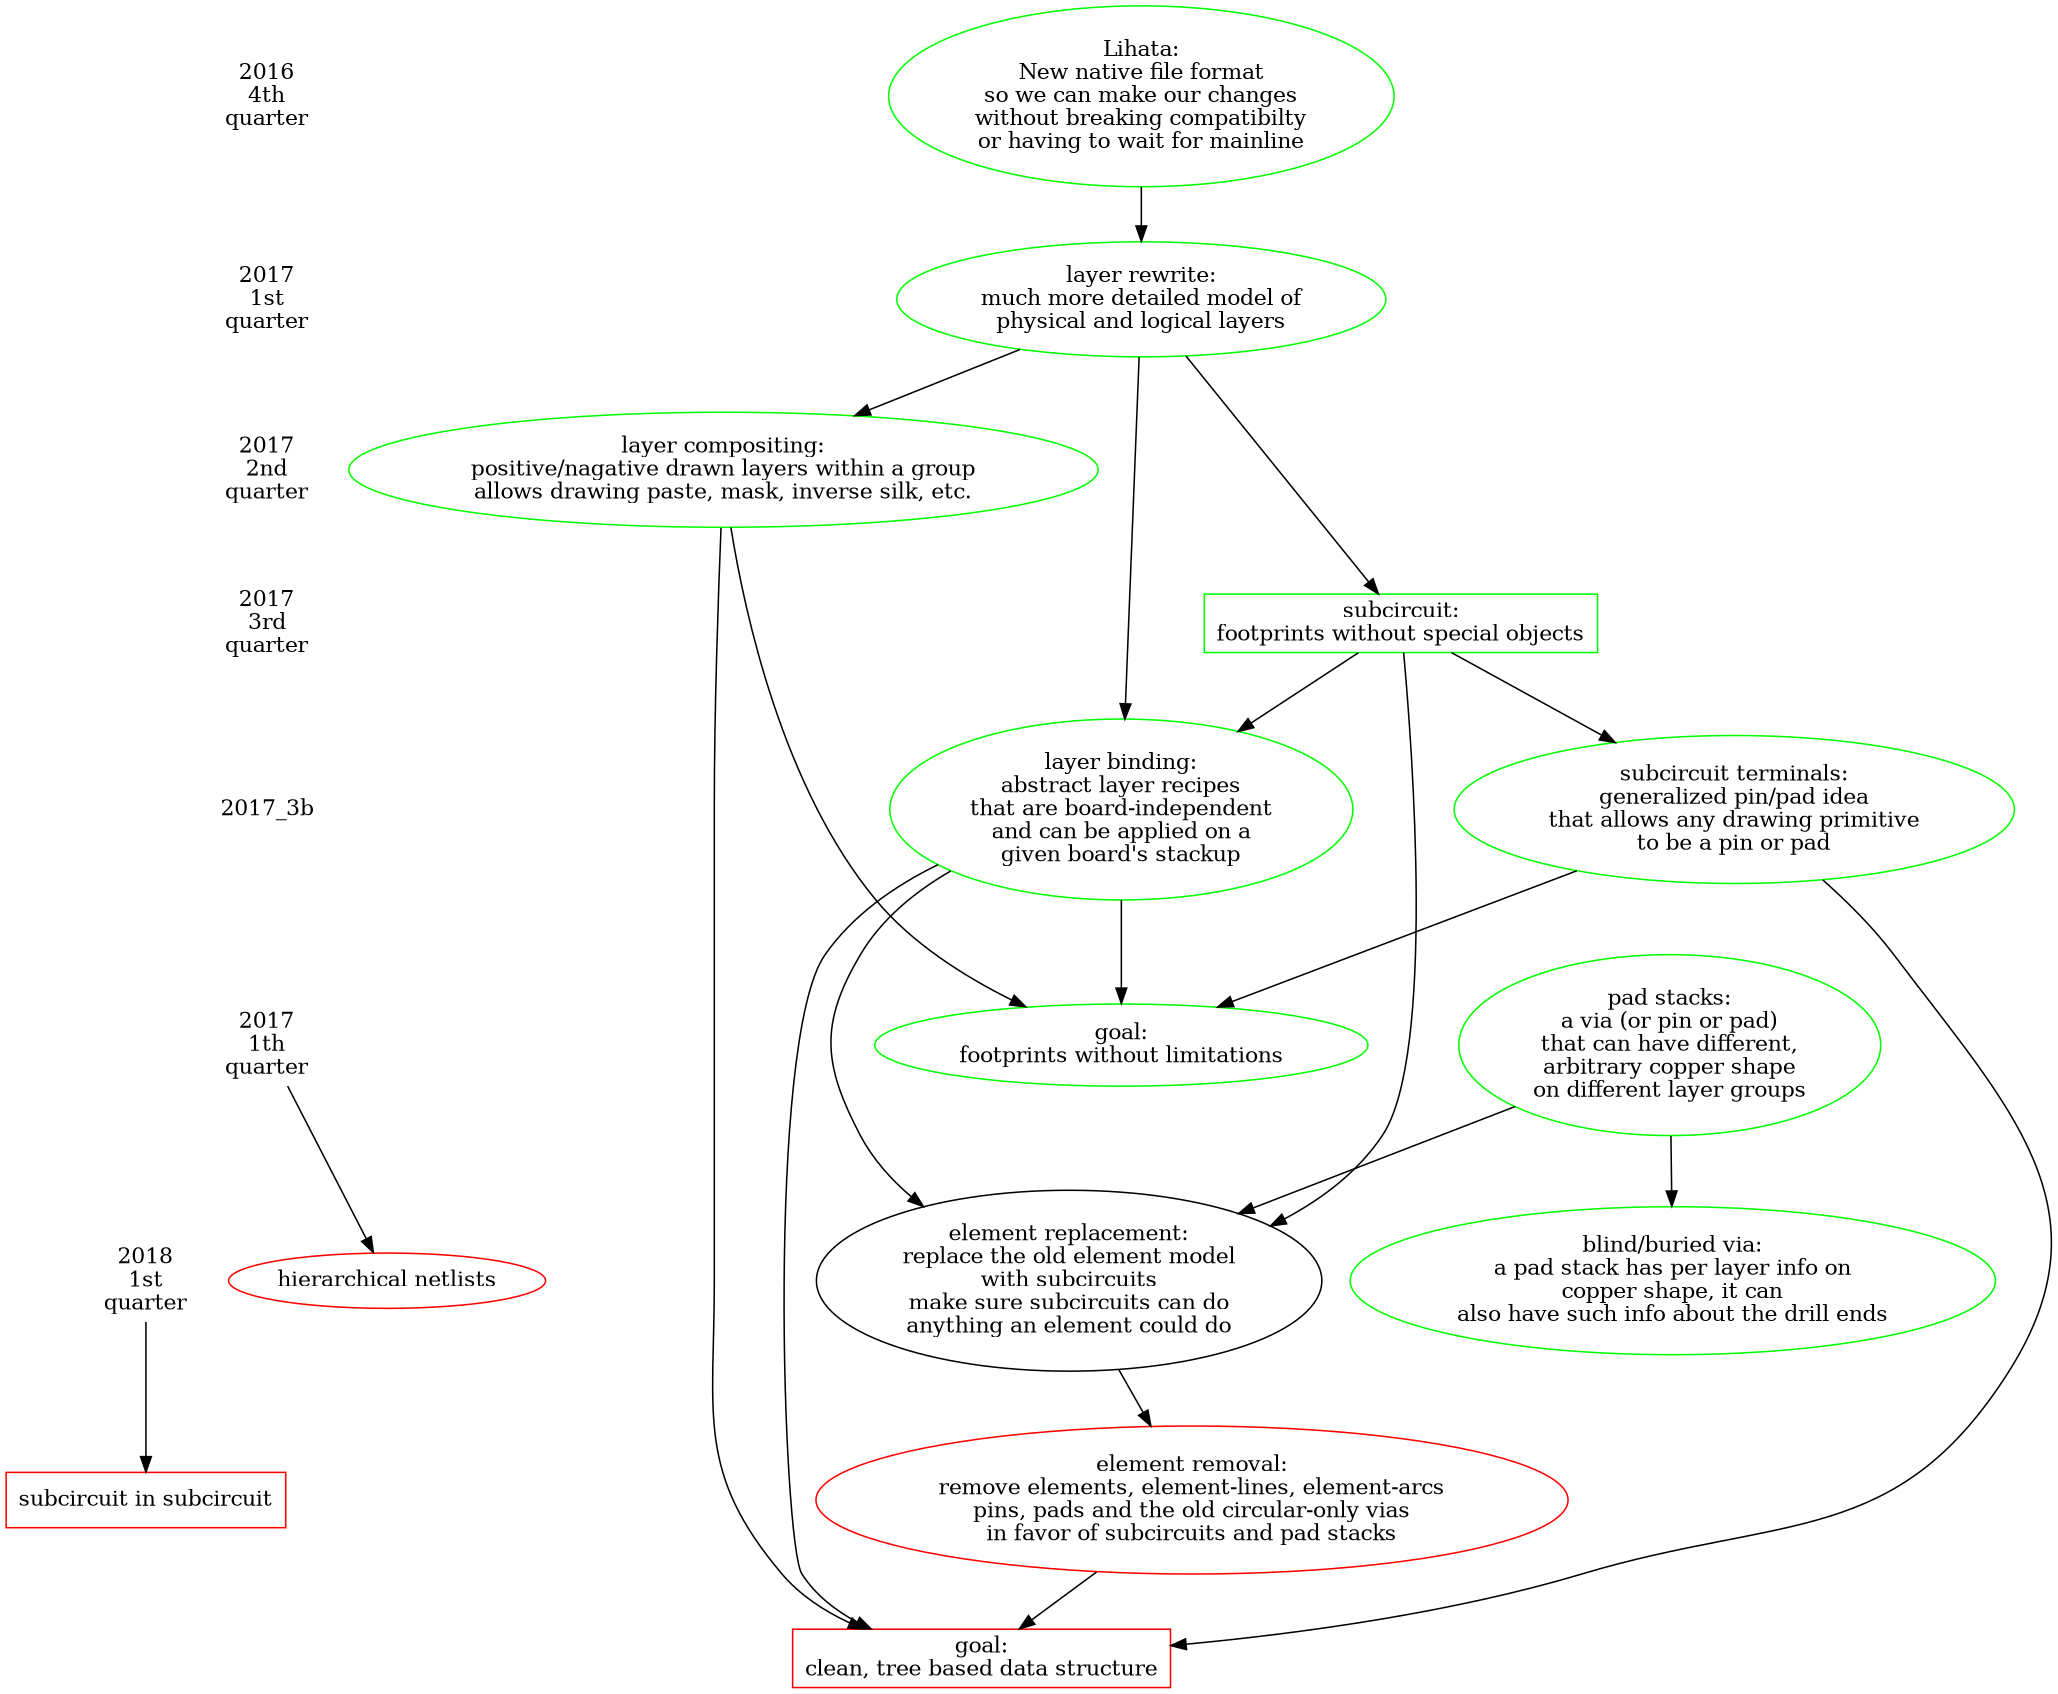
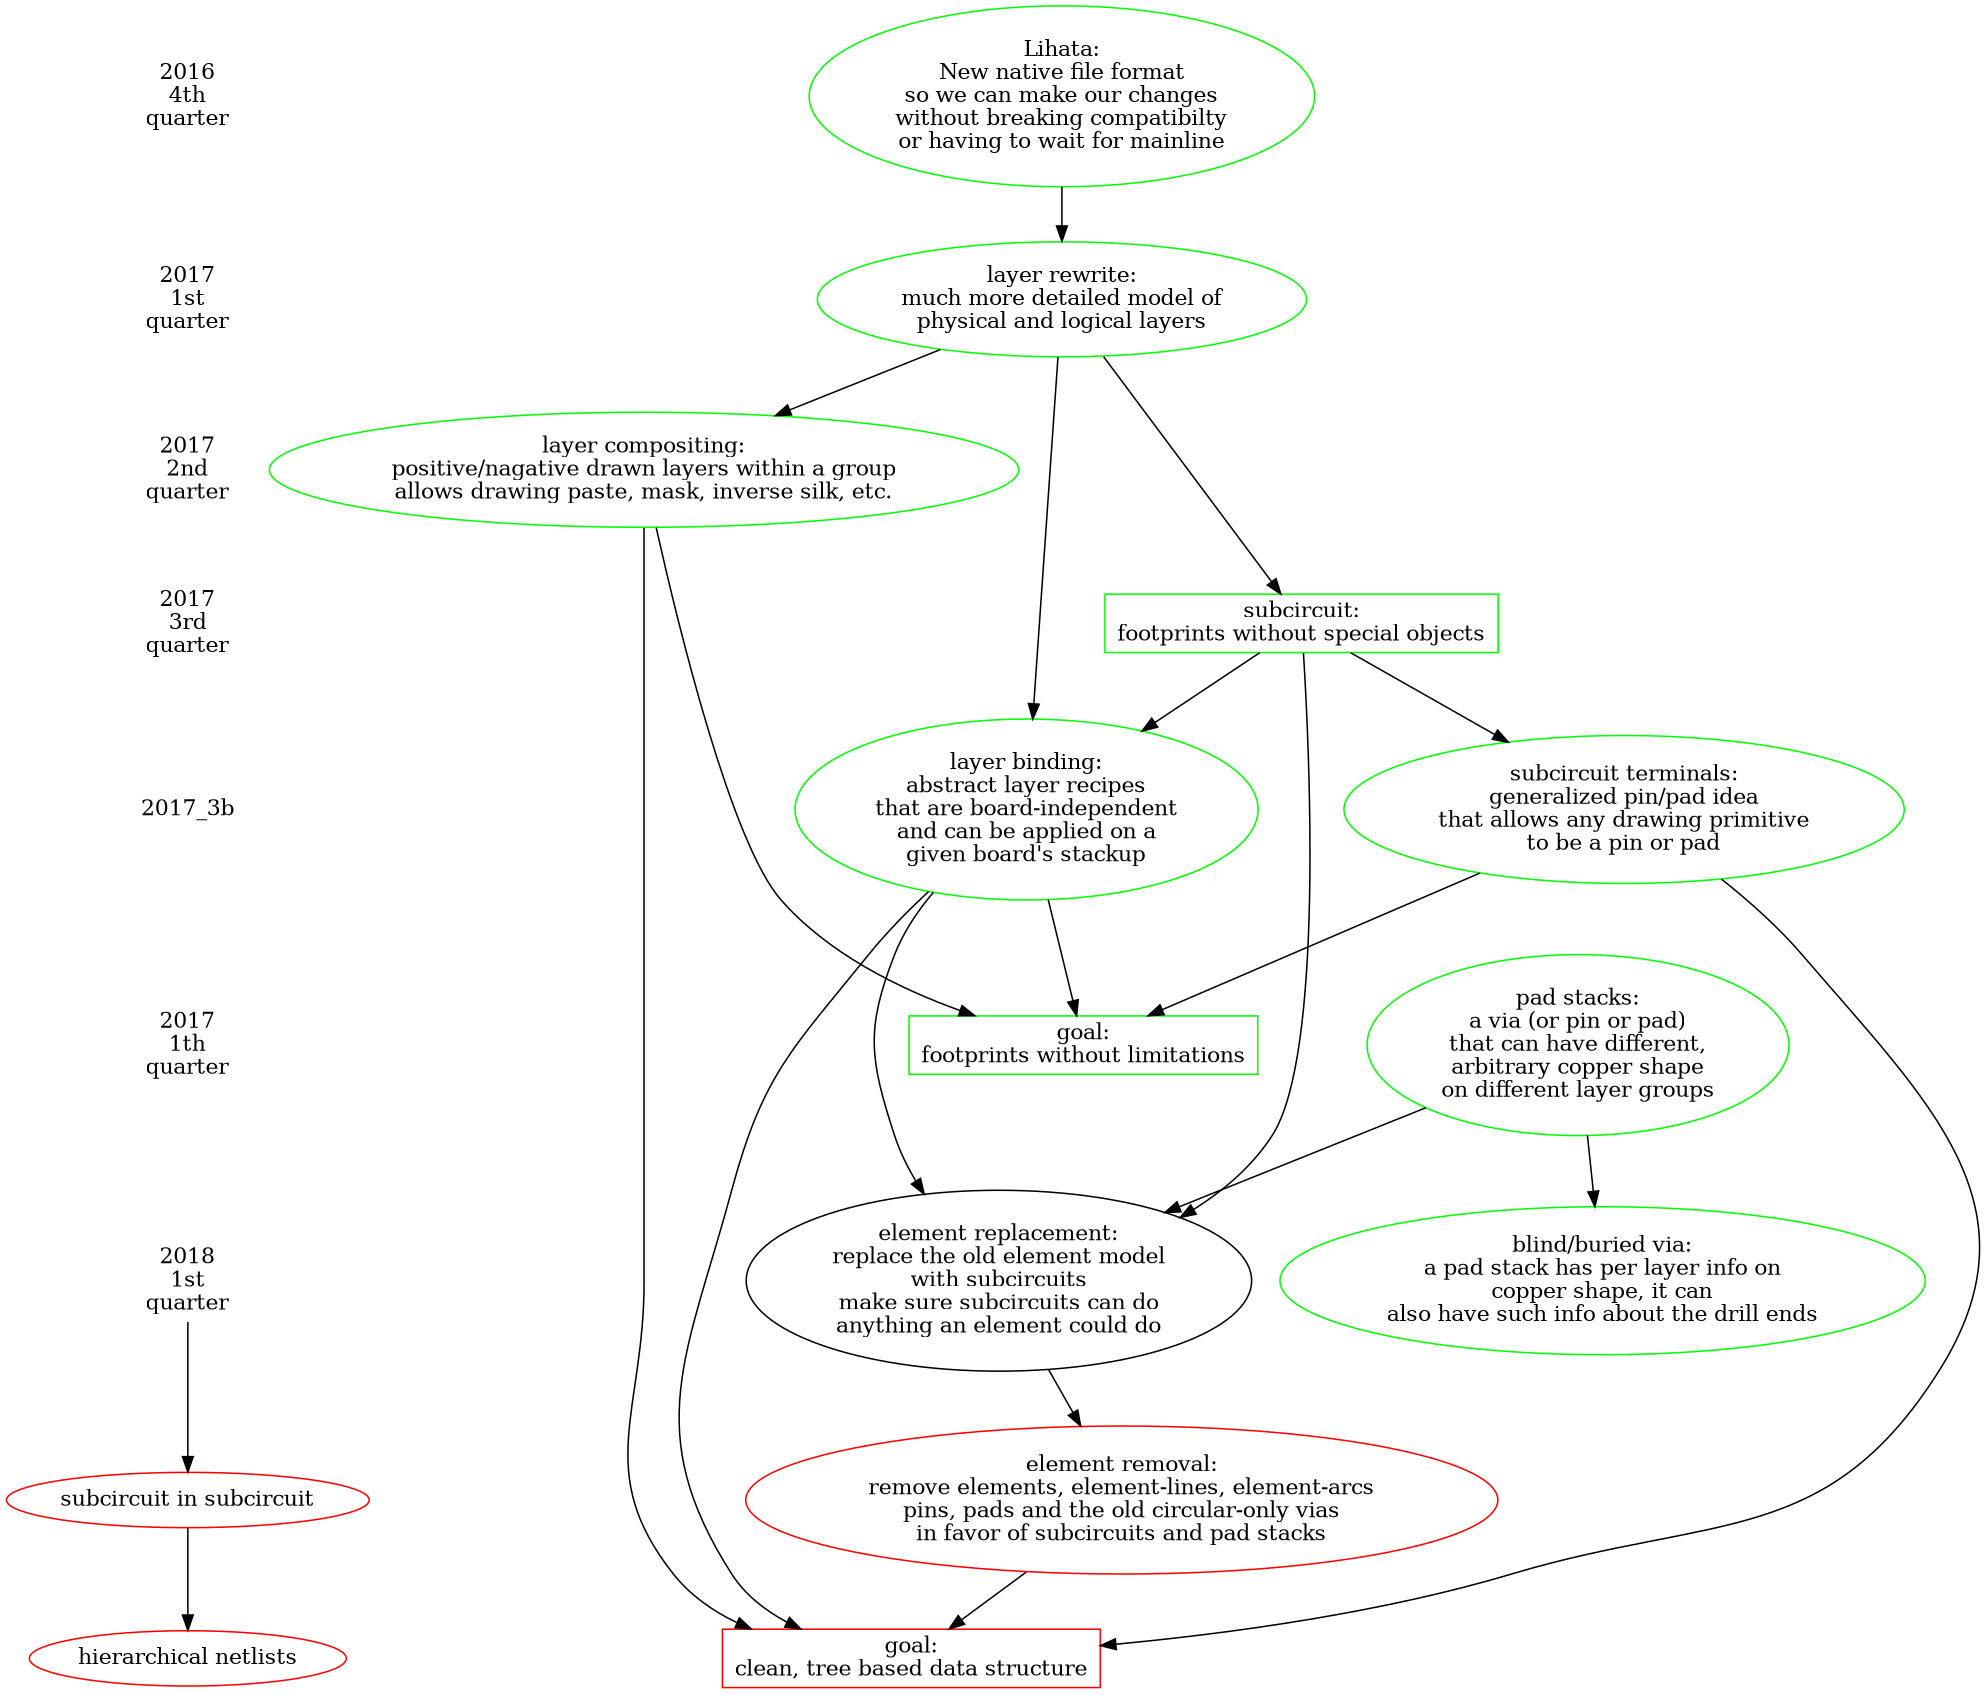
(1121, 1045) -> (1083, 1045)
(327, 1162) -> (188, 1571)
(146, 1500) -> (188, 1500)
